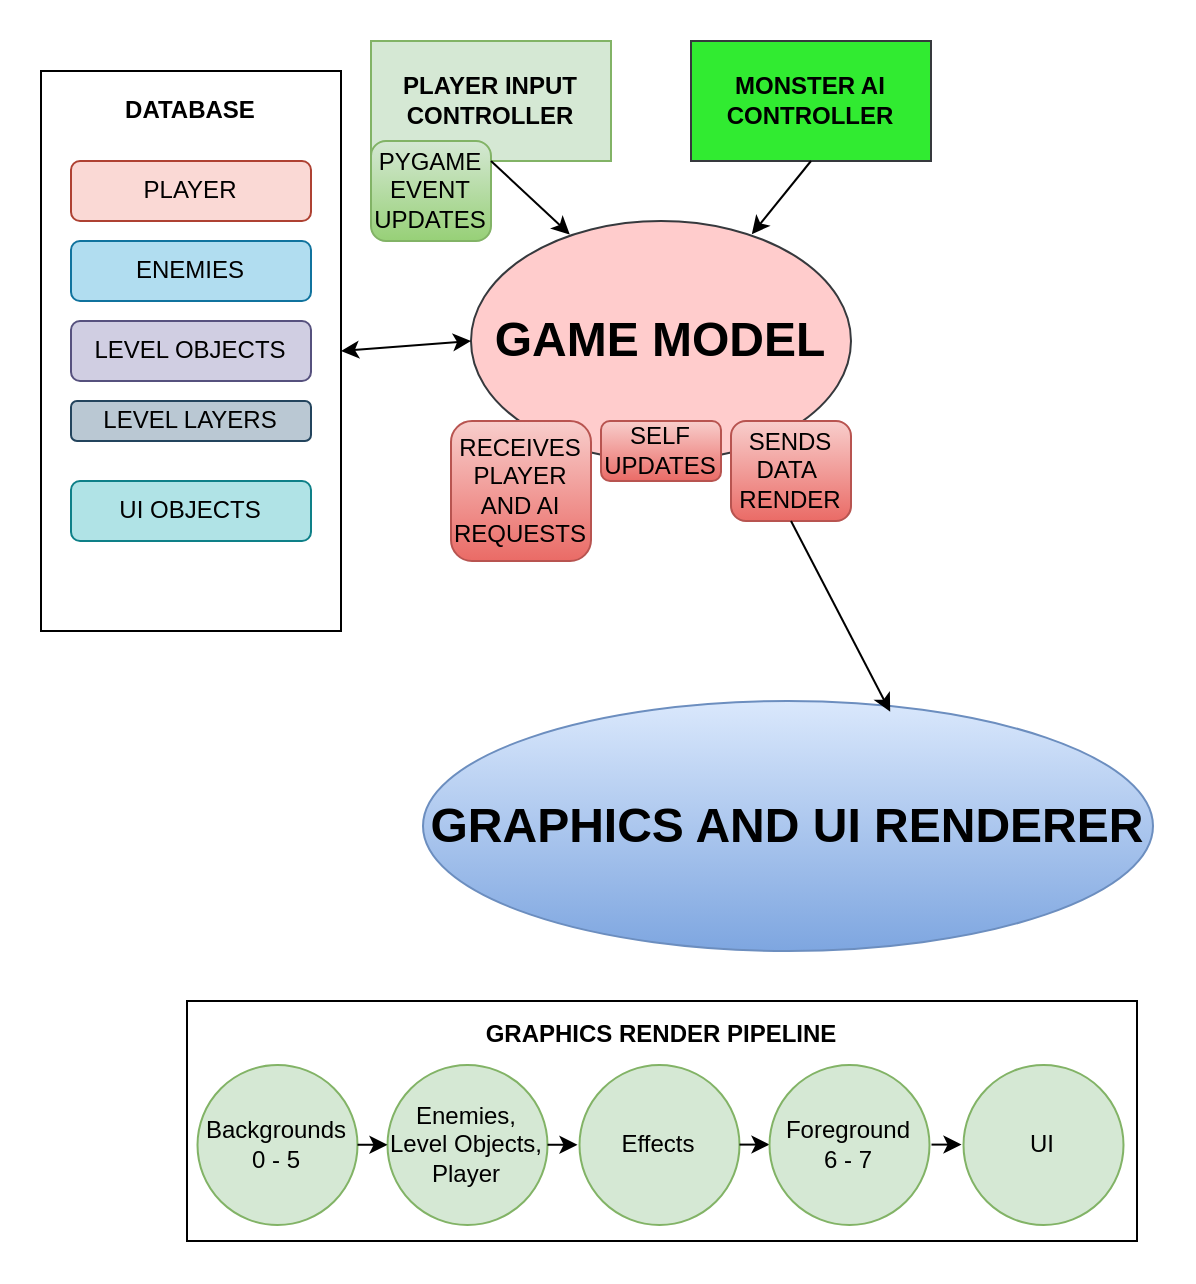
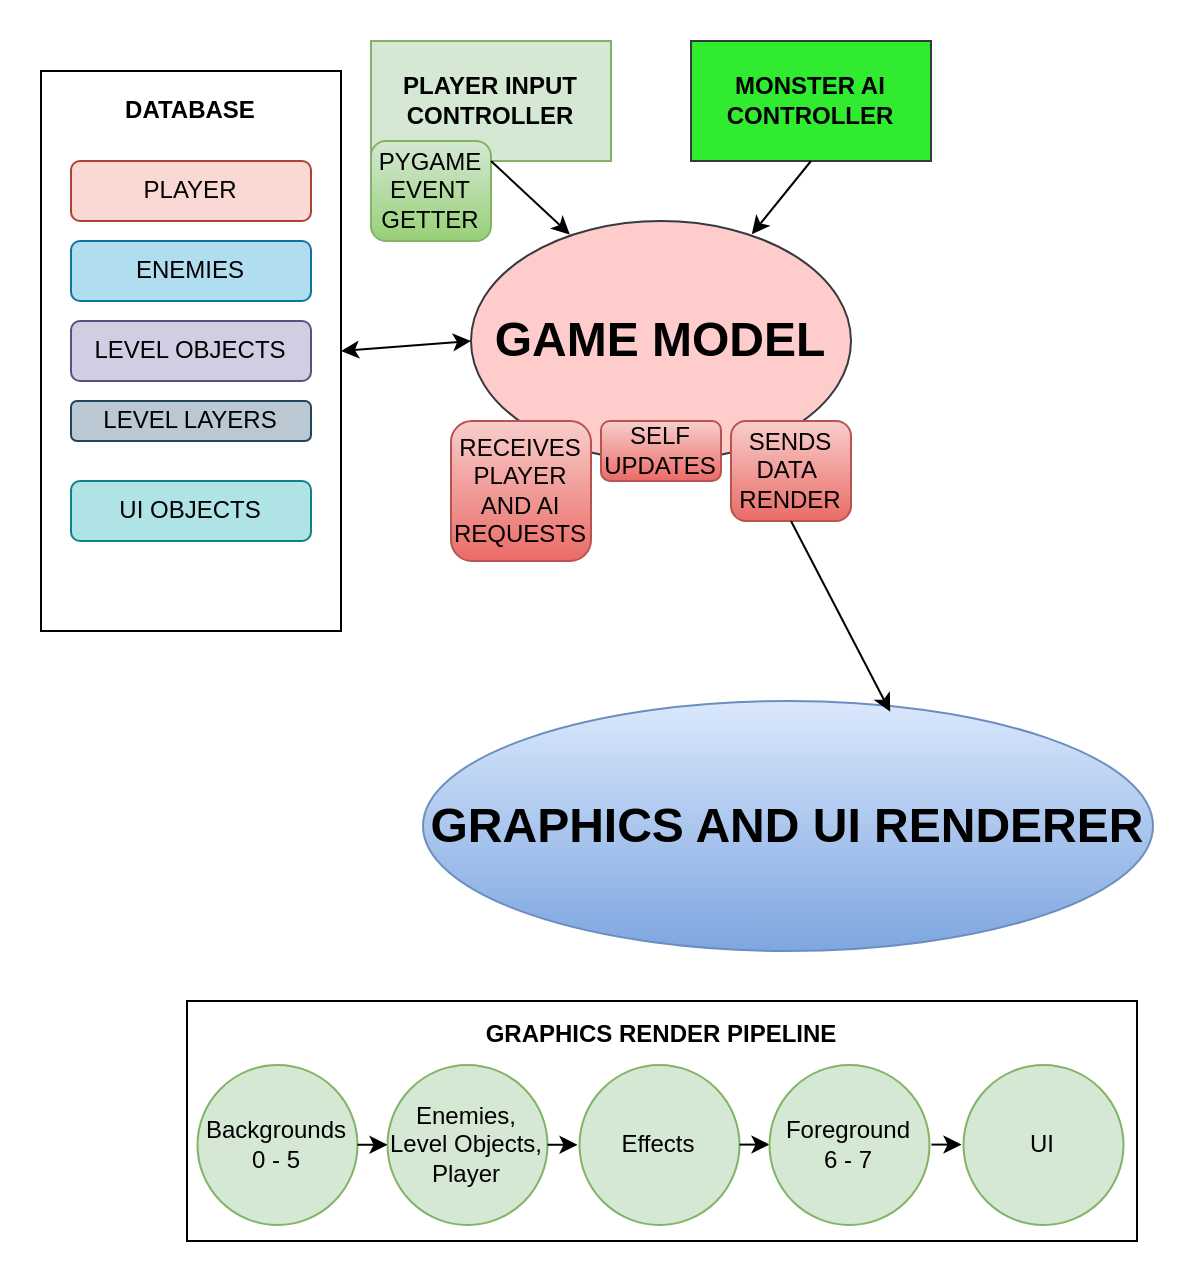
(431, 191) -> (431, 191)
